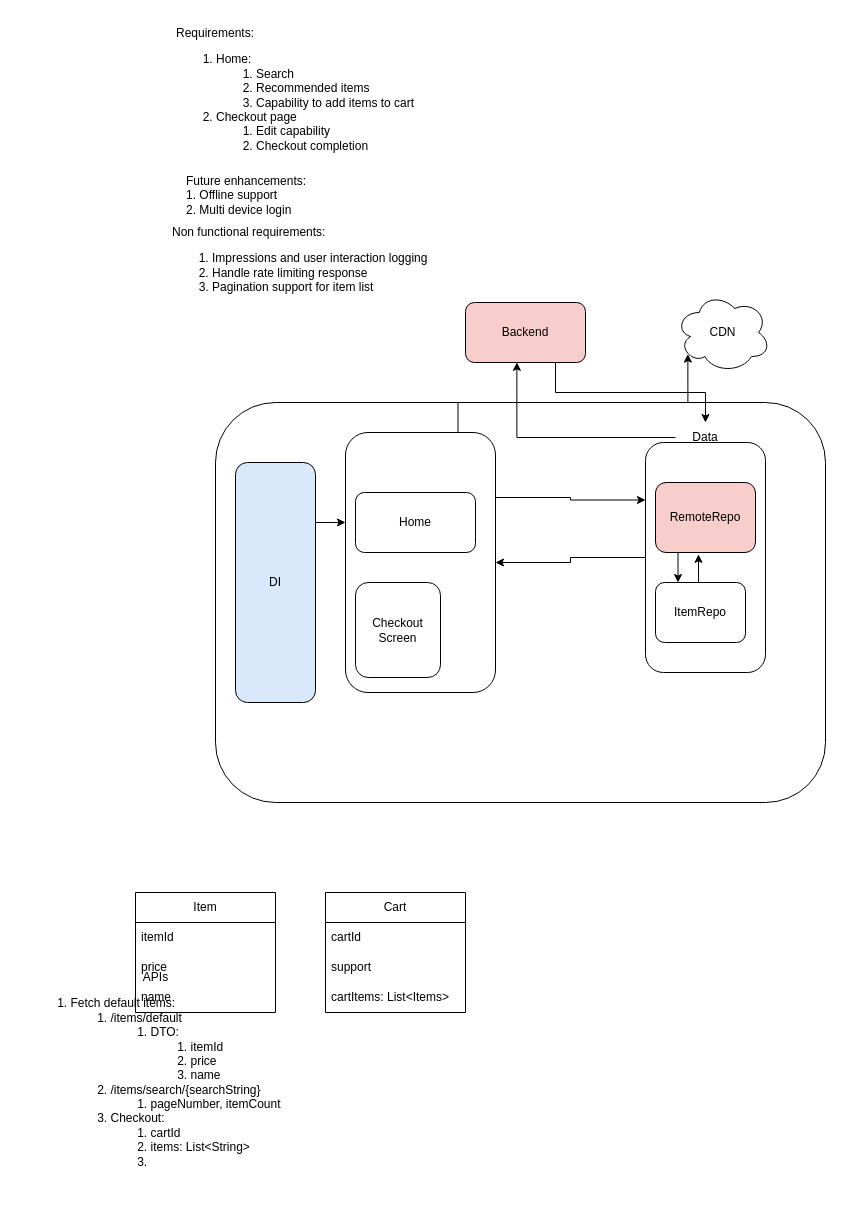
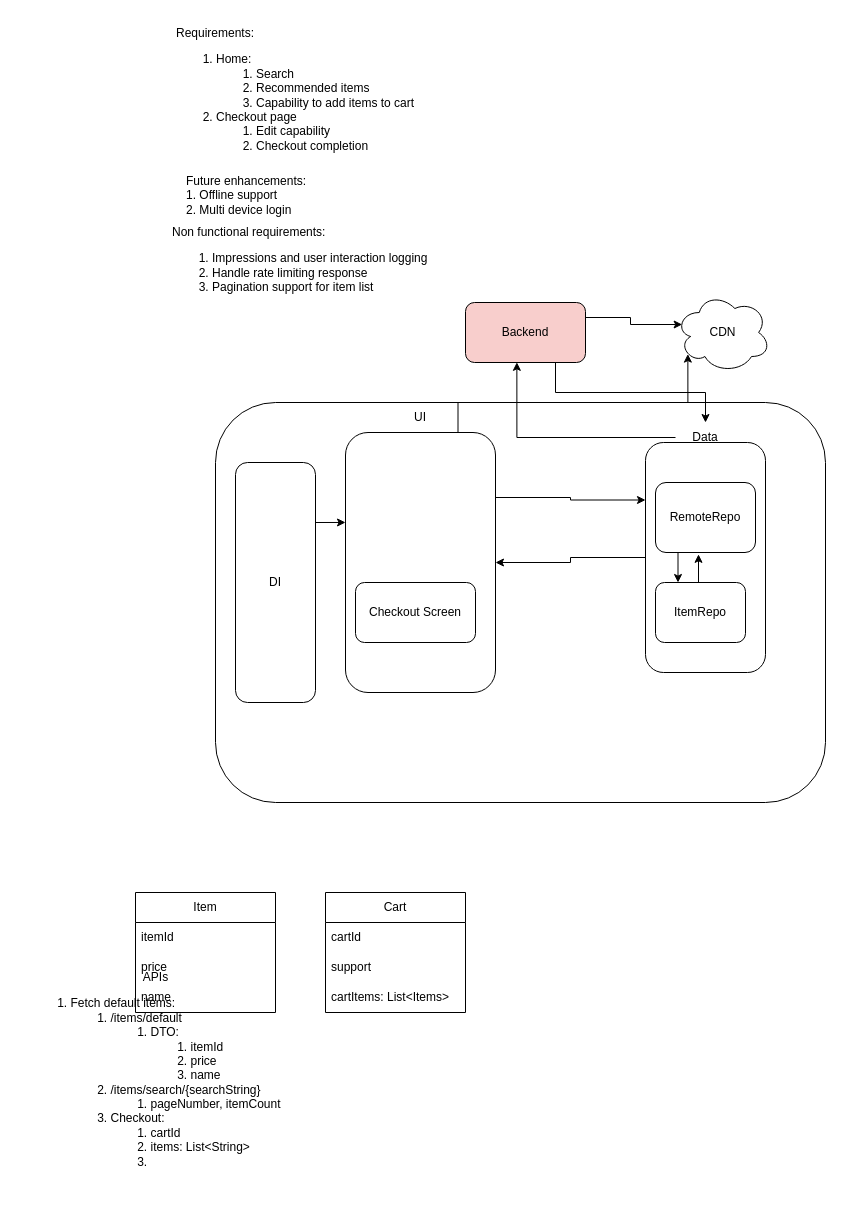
none -> (631, 321)
none -> (421, 418)
(706, 518) -> (706, 518)
(416, 523) -> none
(276, 583) -> (276, 583)
(398, 630) -> (416, 613)
